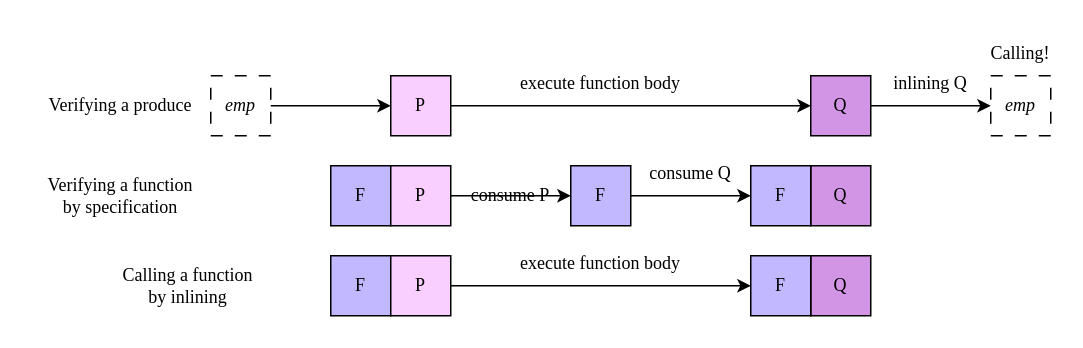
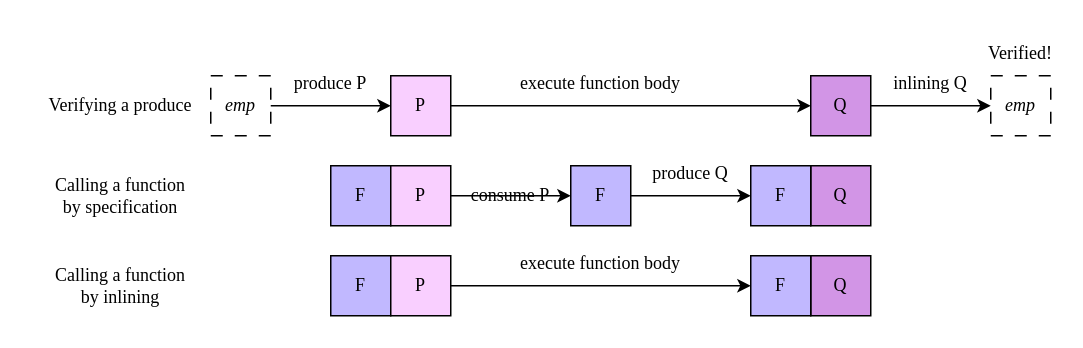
(1021, 53) -> (1021, 53)
none -> (331, 83)
(691, 173) -> (691, 173)
(121, 196) -> (121, 196)
(188, 286) -> (121, 286)
